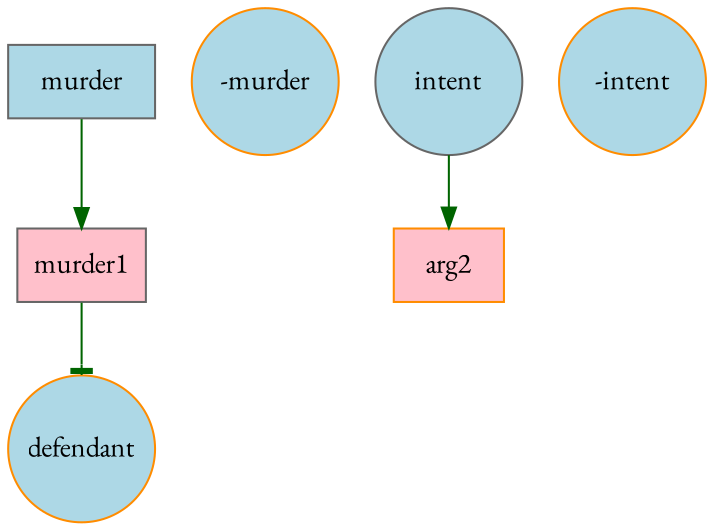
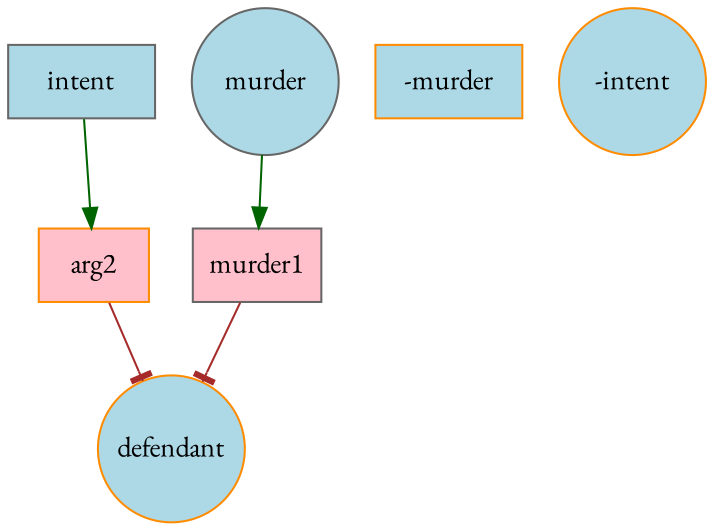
(82, 82) -> (265, 82)
(265, 82) -> (449, 82)
(449, 82) -> (82, 82)
(82, 334) -> (224, 337)
none -> (124, 337)
